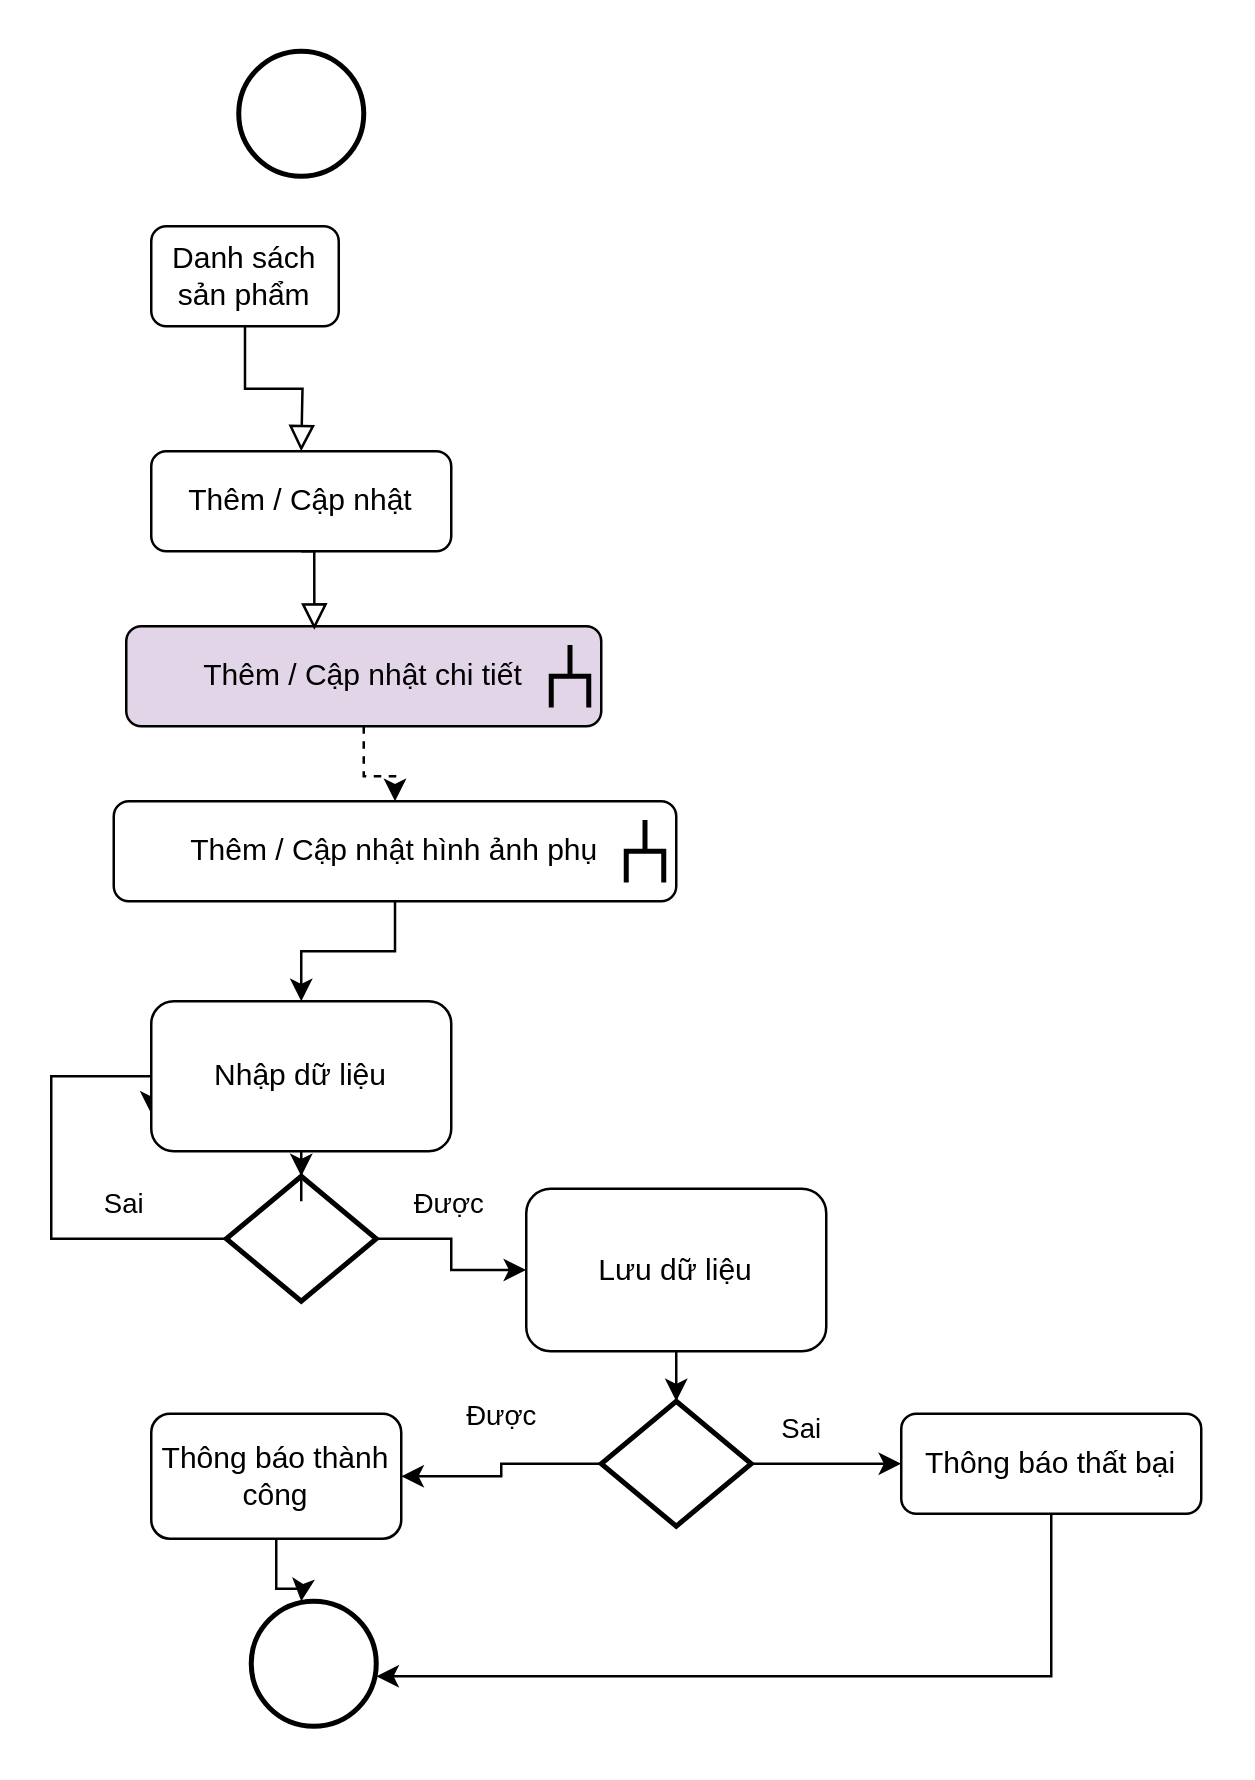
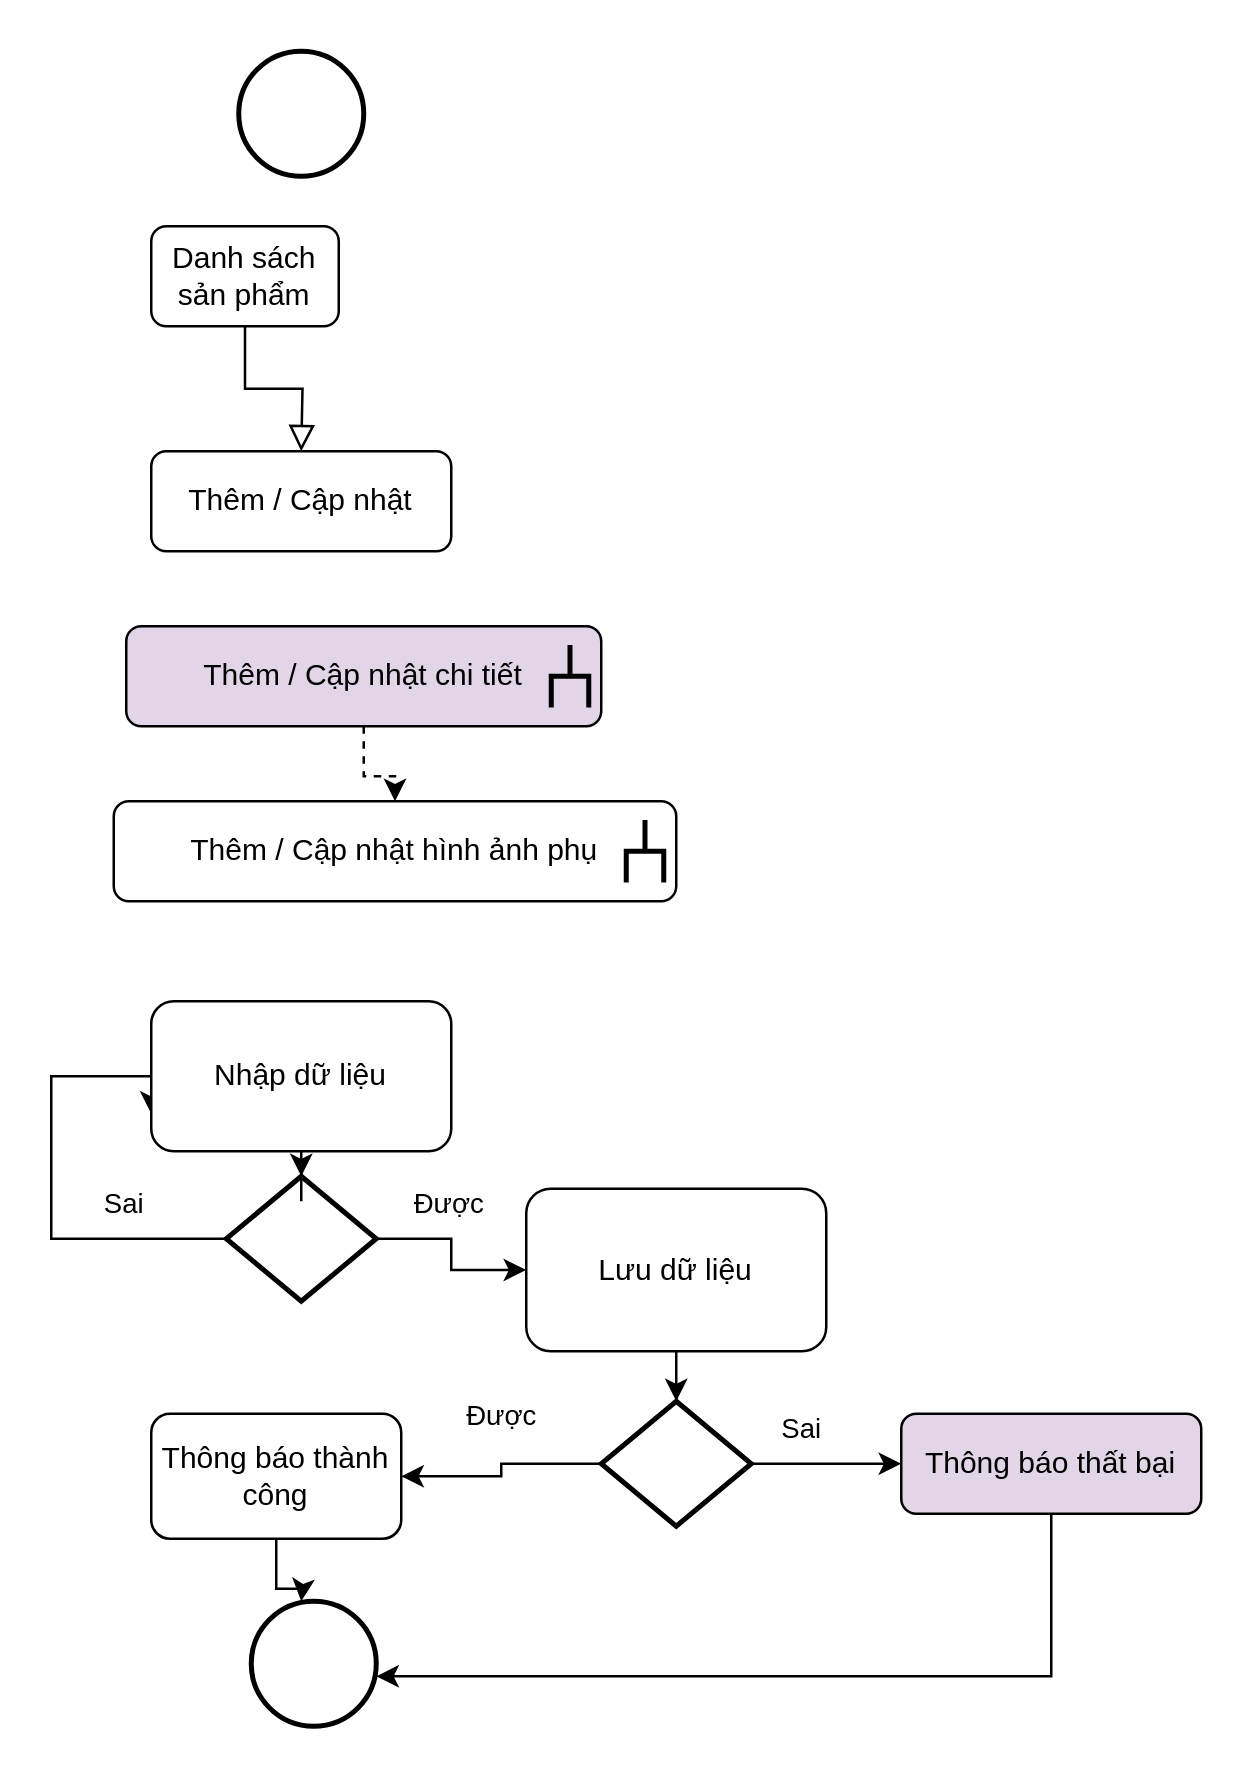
(314, 576) -> none
(357, 951) -> none
(1051, 1464) -> (1051, 1464)
